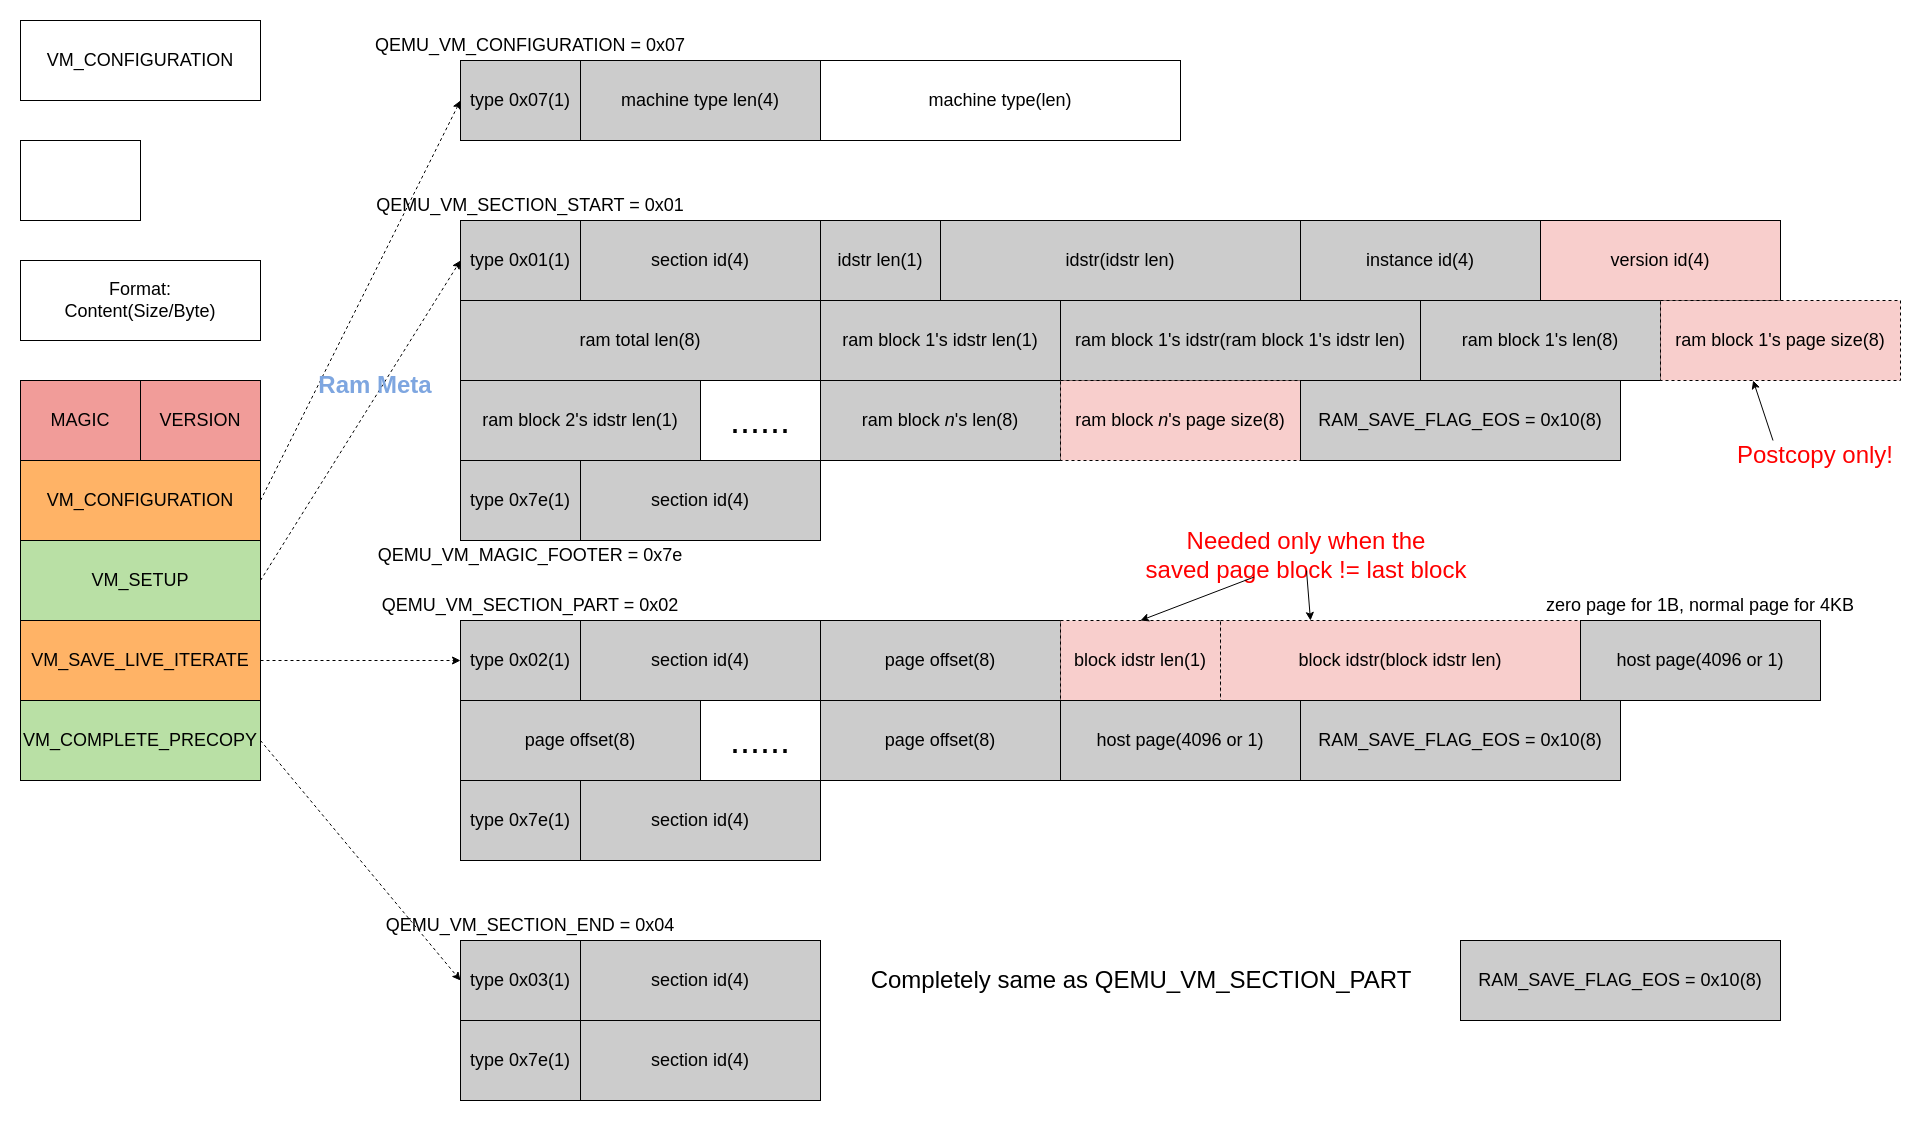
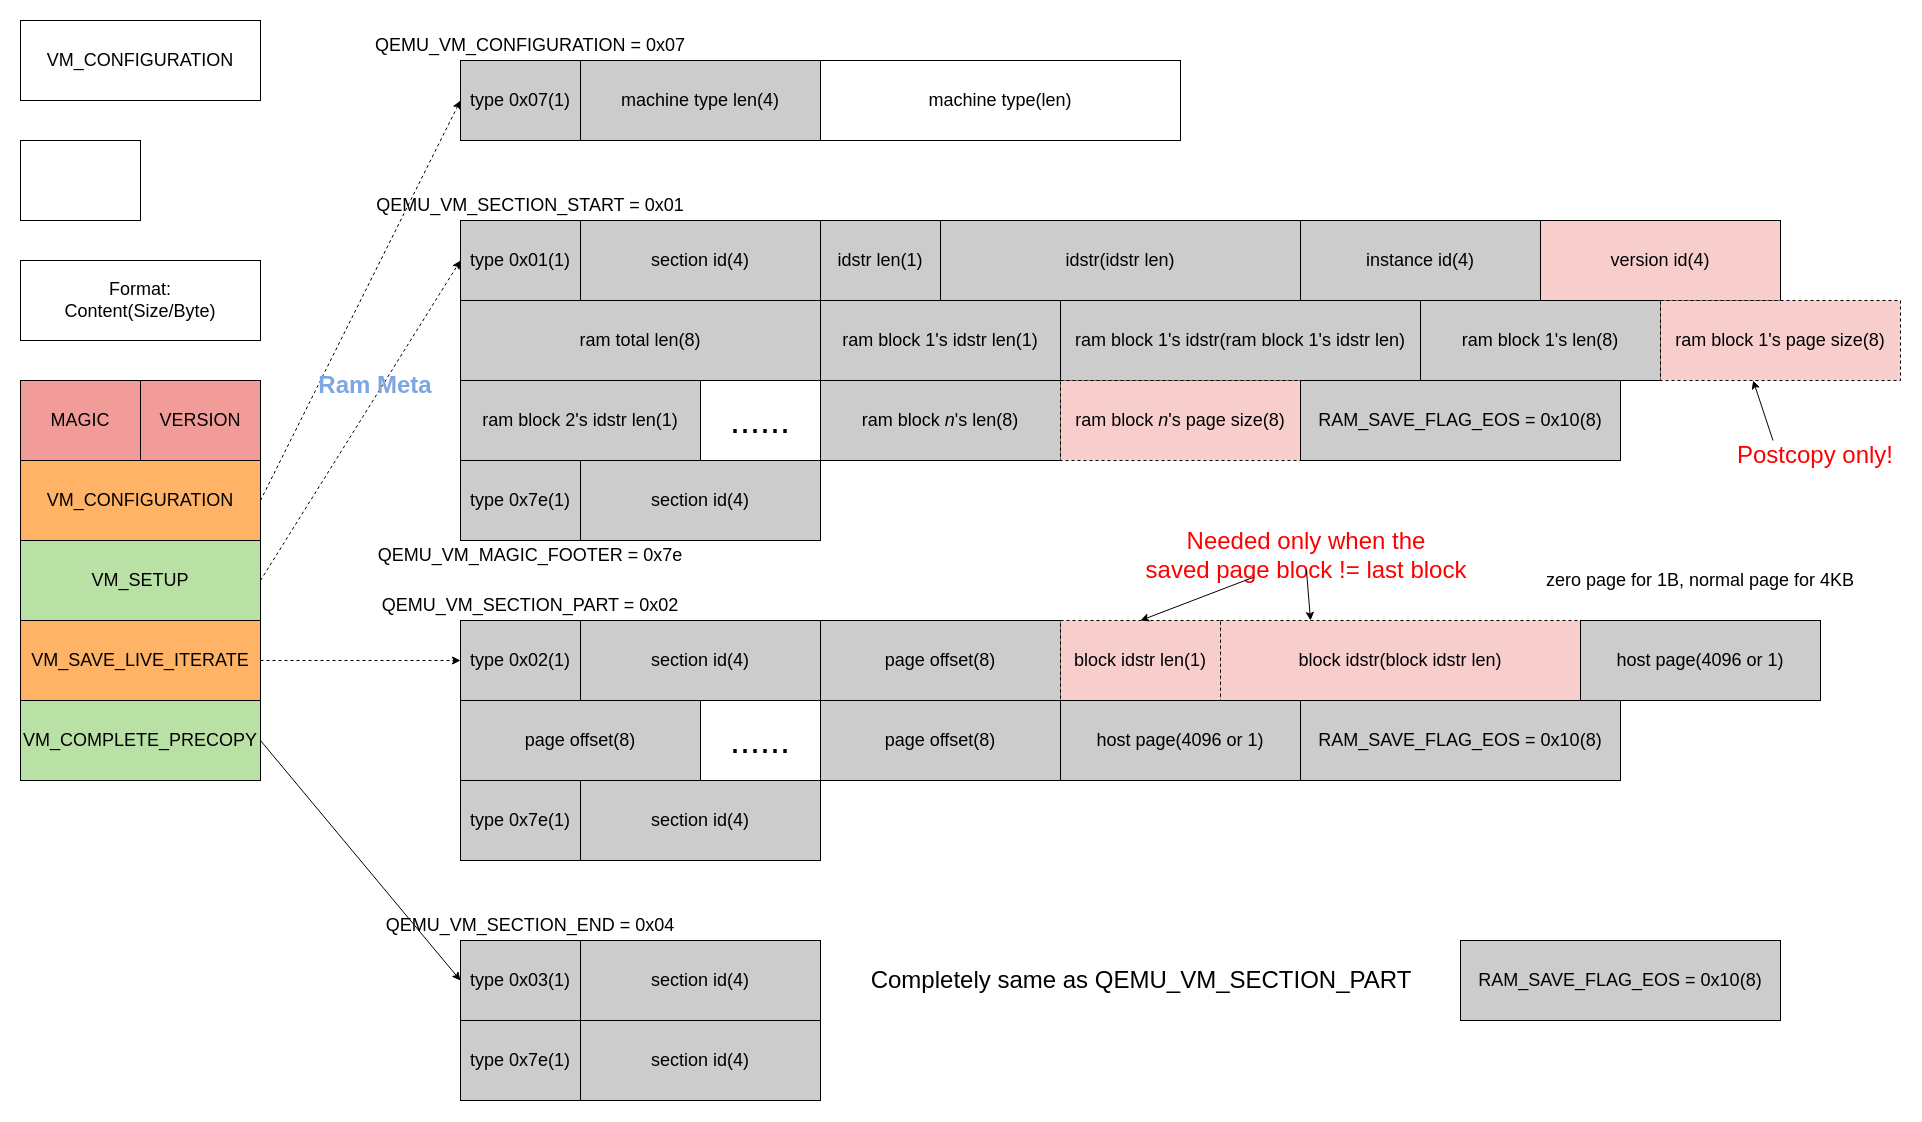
(1701, 606) -> (1701, 581)
(358, 858) -> (358, 858)
